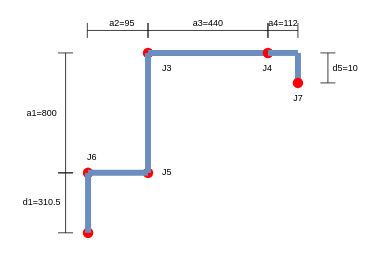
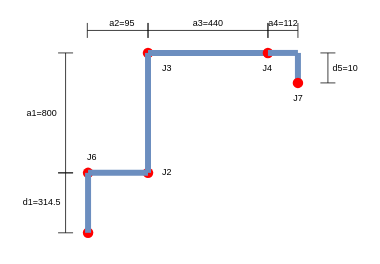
(167, 173) -> (167, 173)
(42, 203) -> (42, 203)
